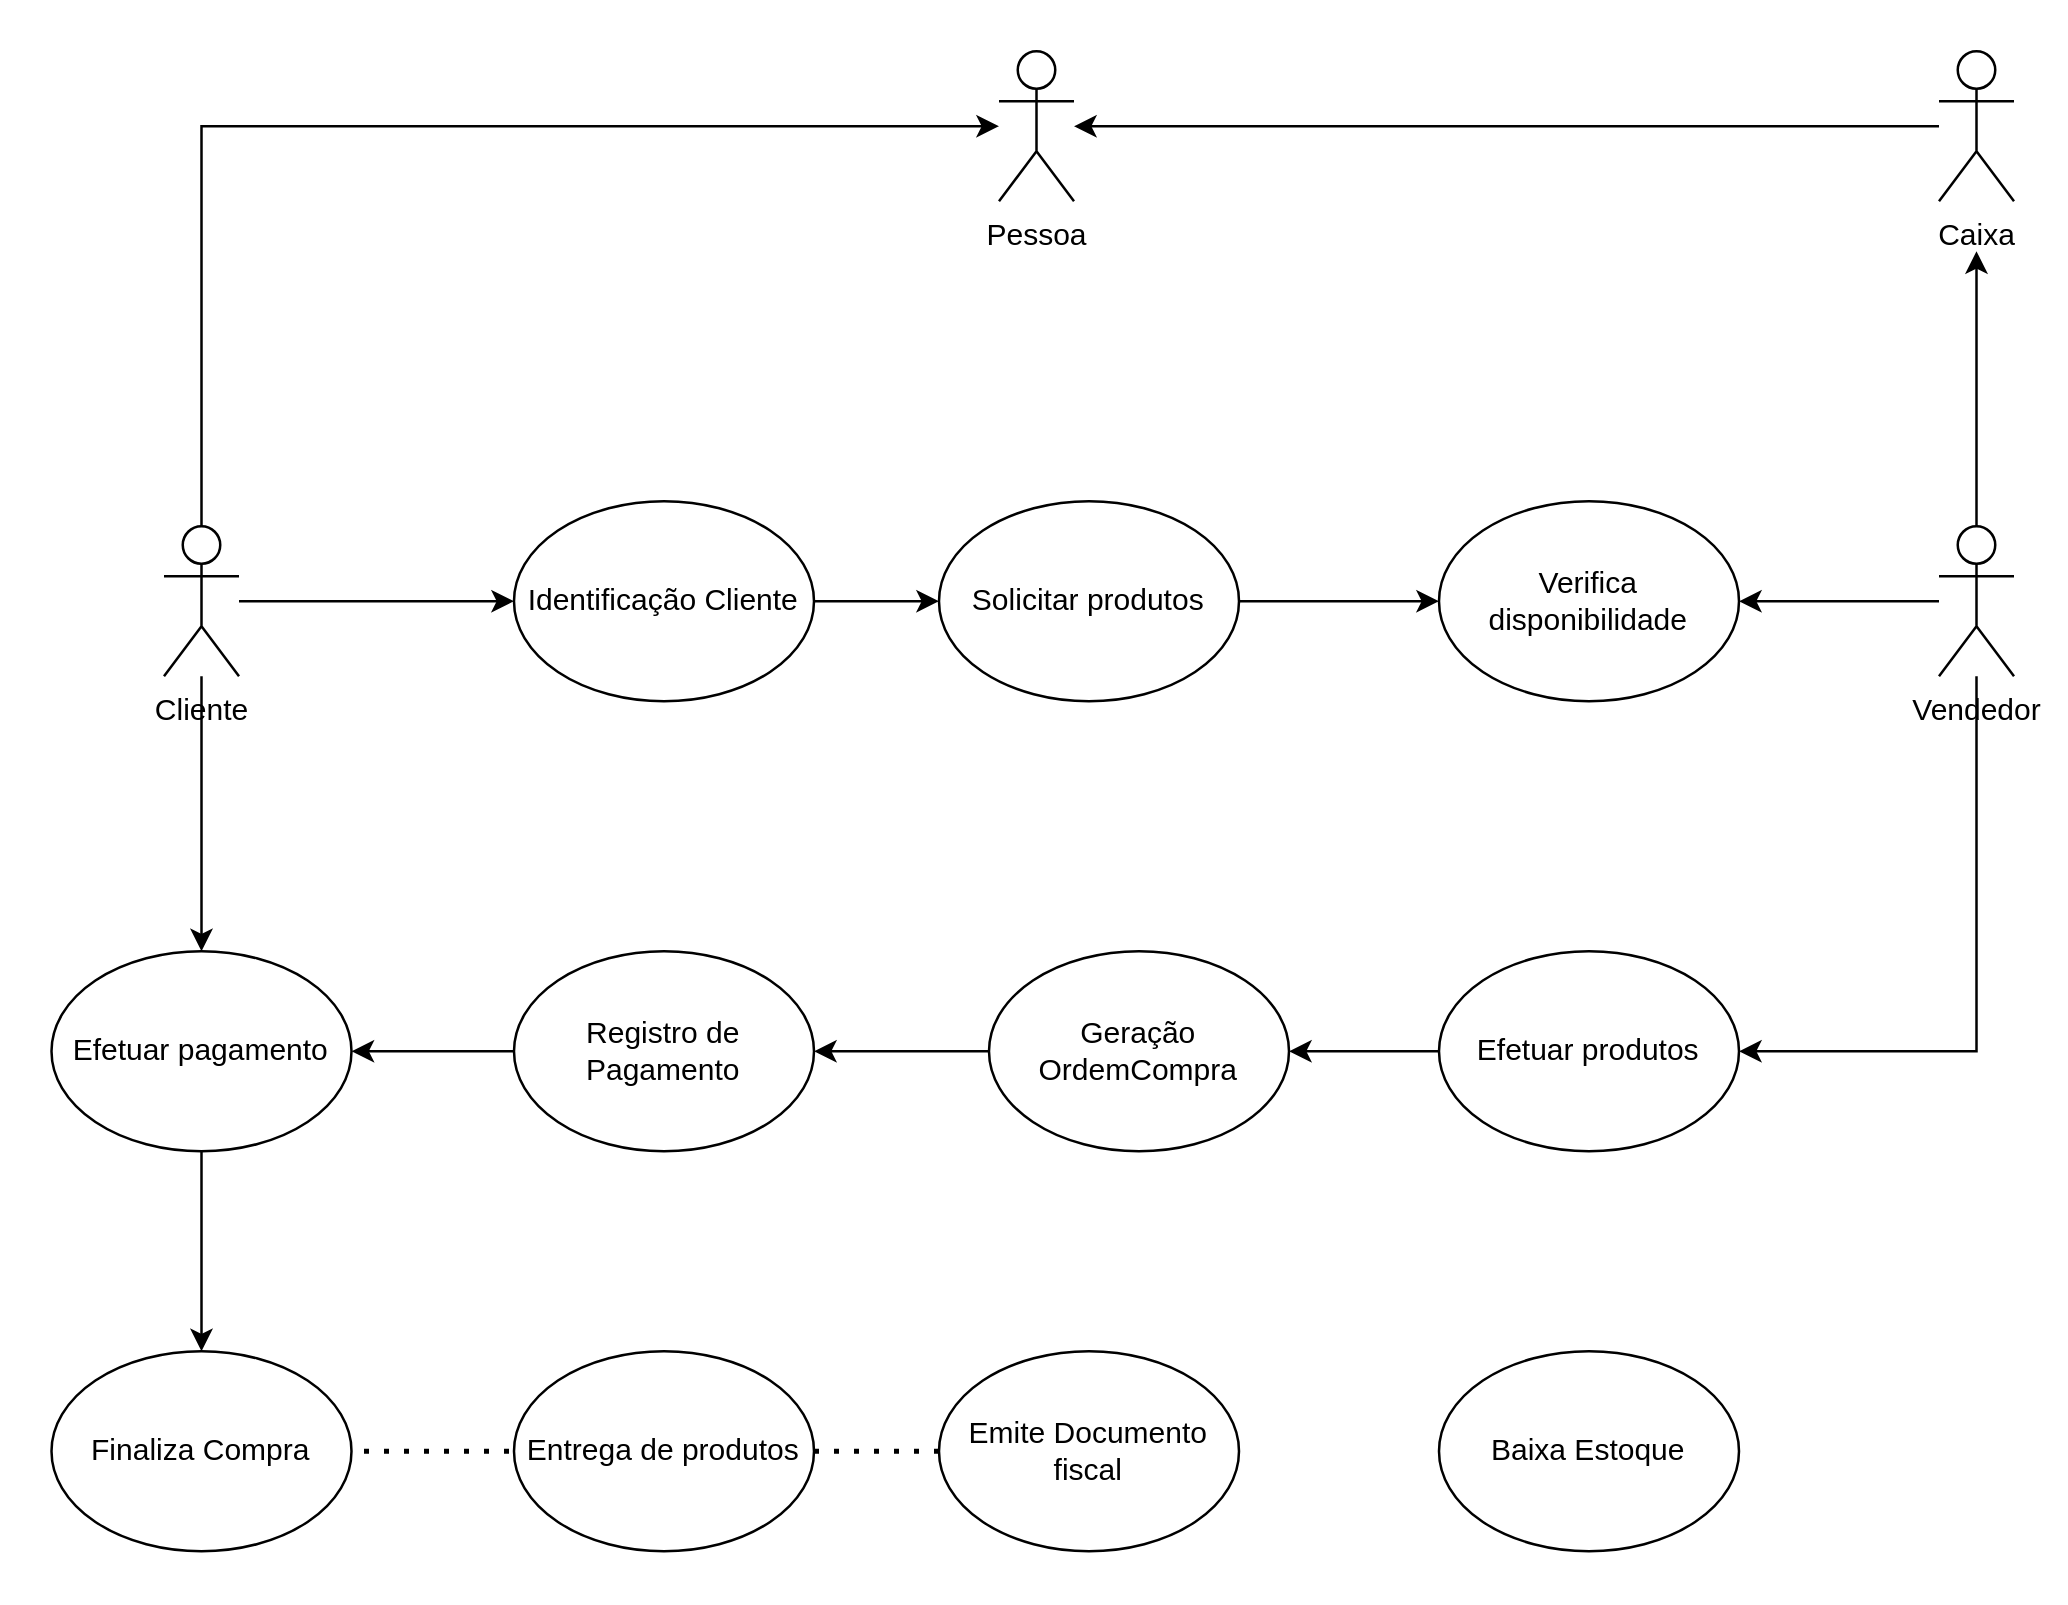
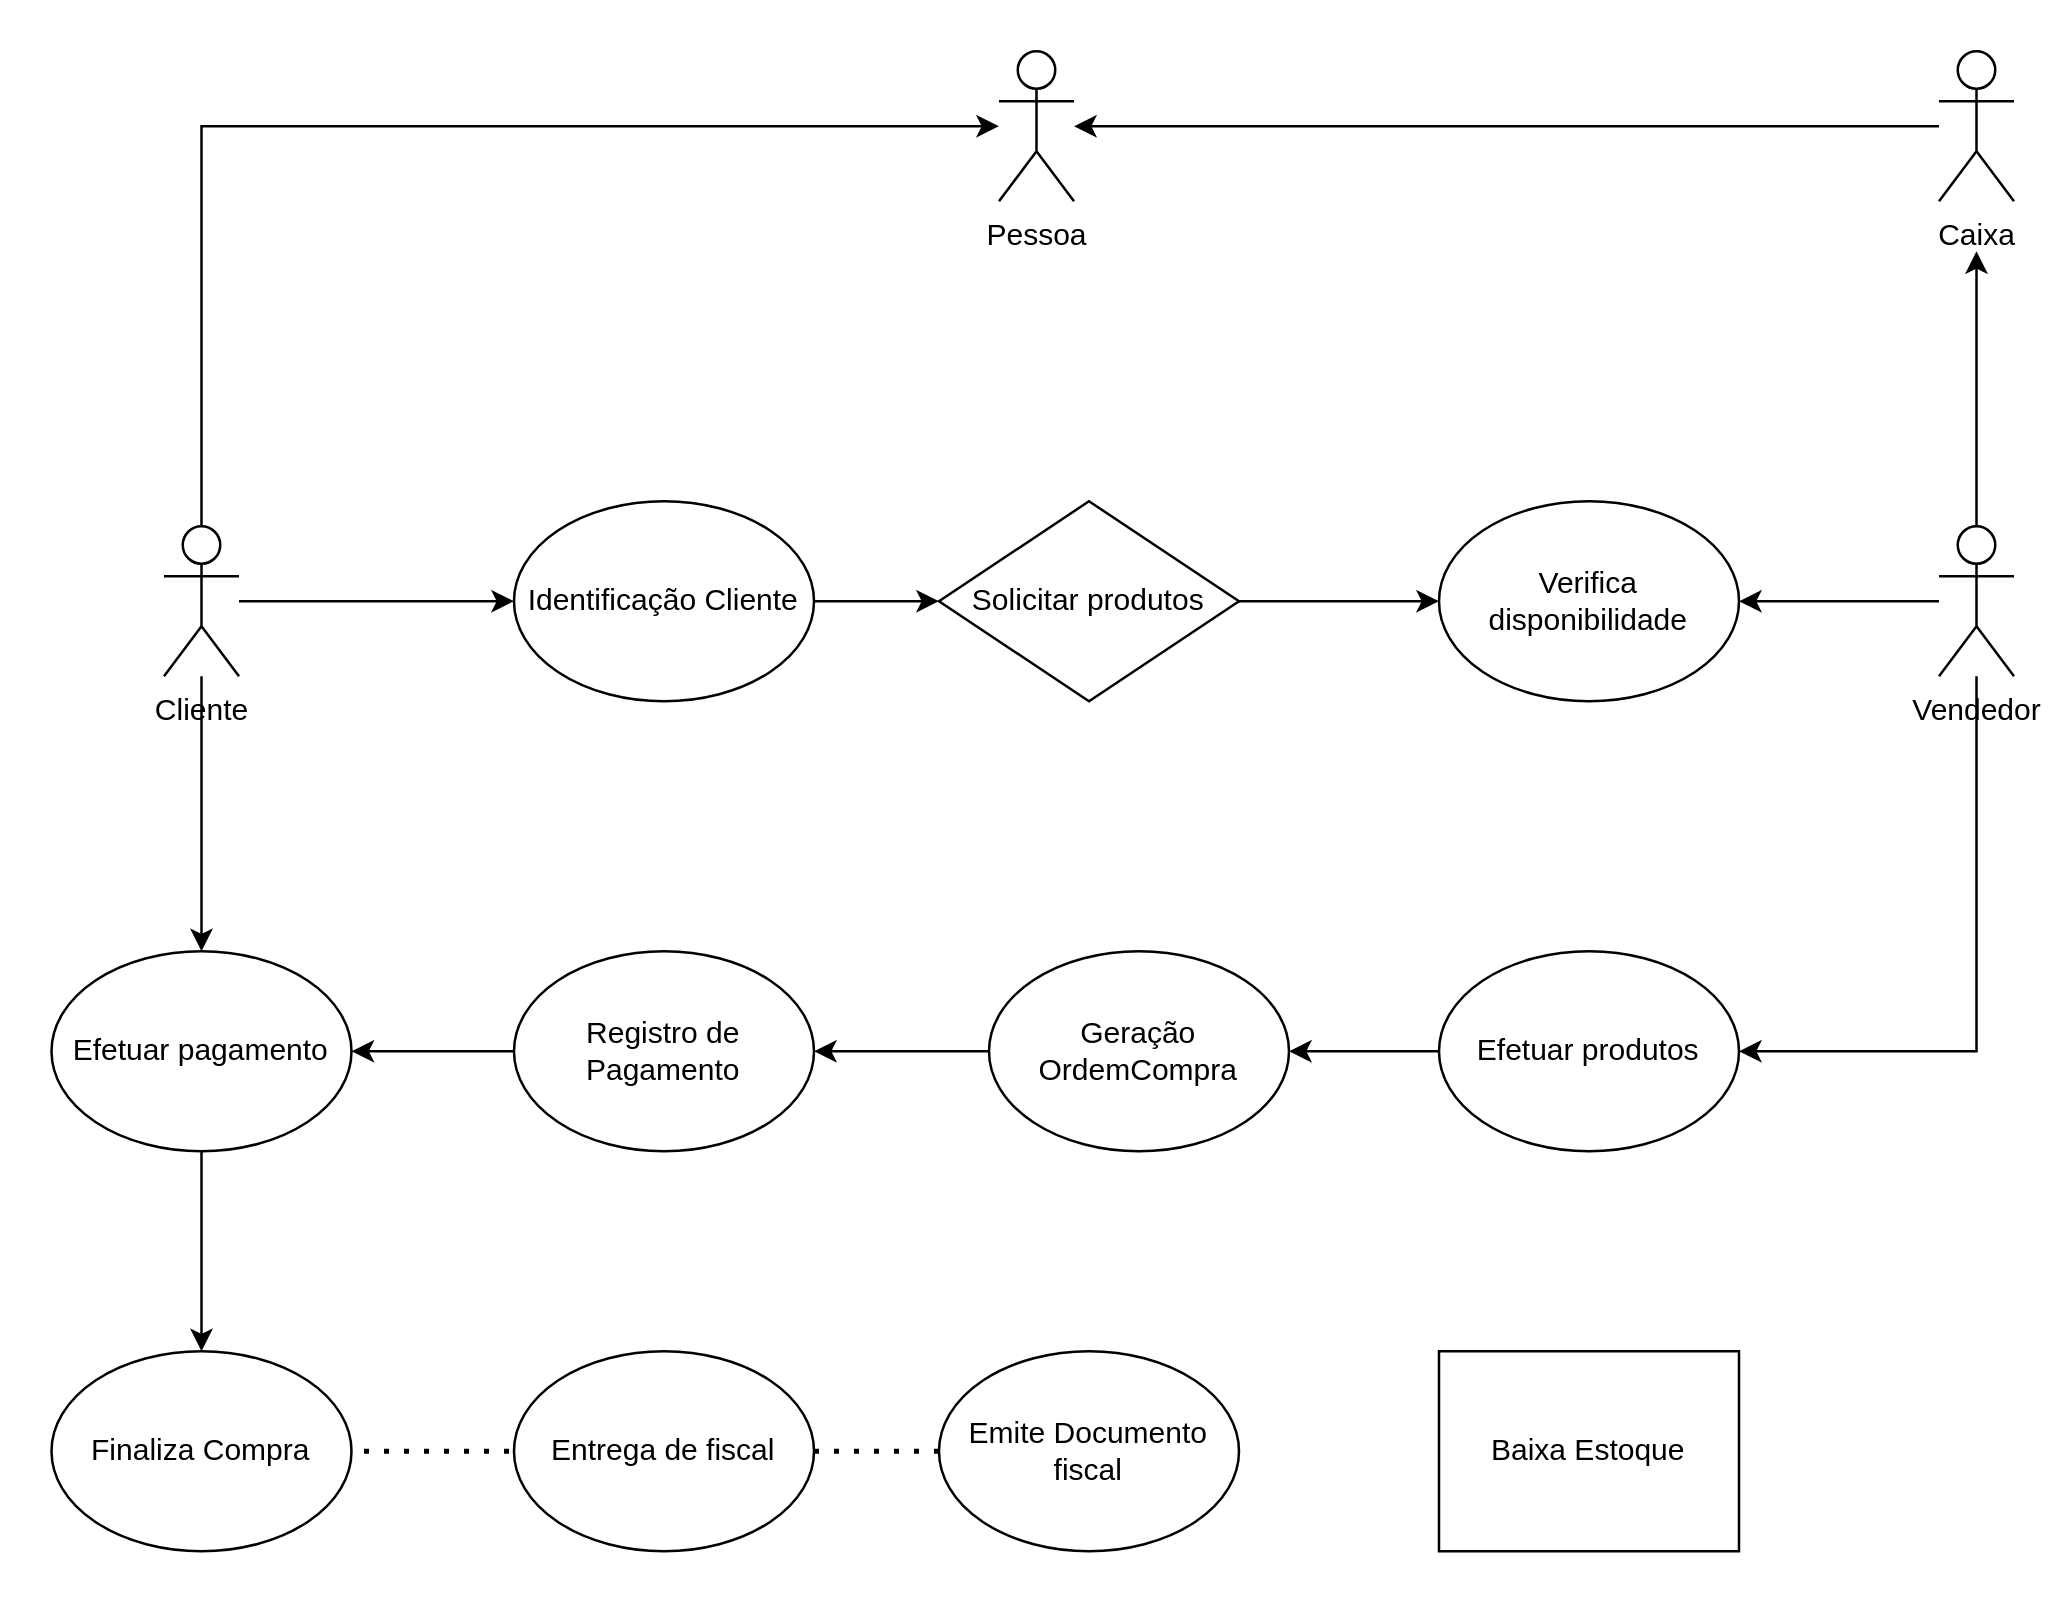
(1089, 601) -> (1089, 601)
(664, 1451) -> (664, 1451)
(1589, 1451) -> (1589, 1451)
